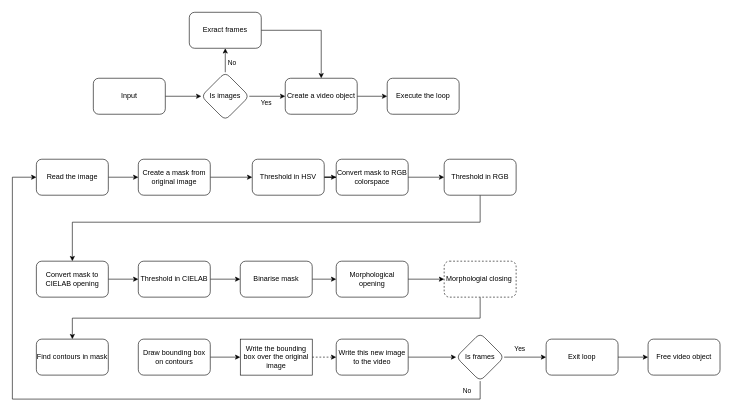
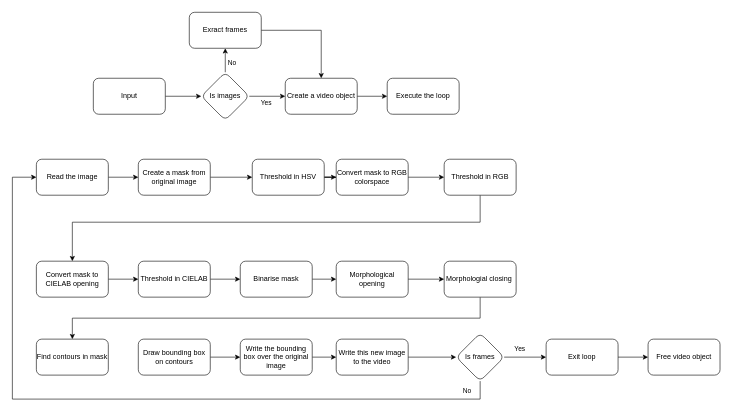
(480, 279) -> (480, 279)
(276, 357) -> (276, 357)
(321, 357) -> (321, 357)
